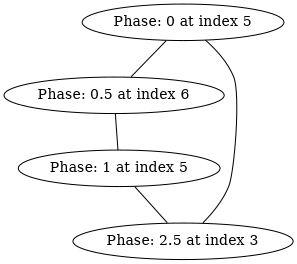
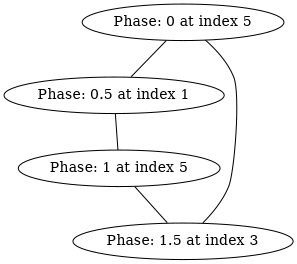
(114, 95) -> (114, 95)
(183, 241) -> (183, 241)
